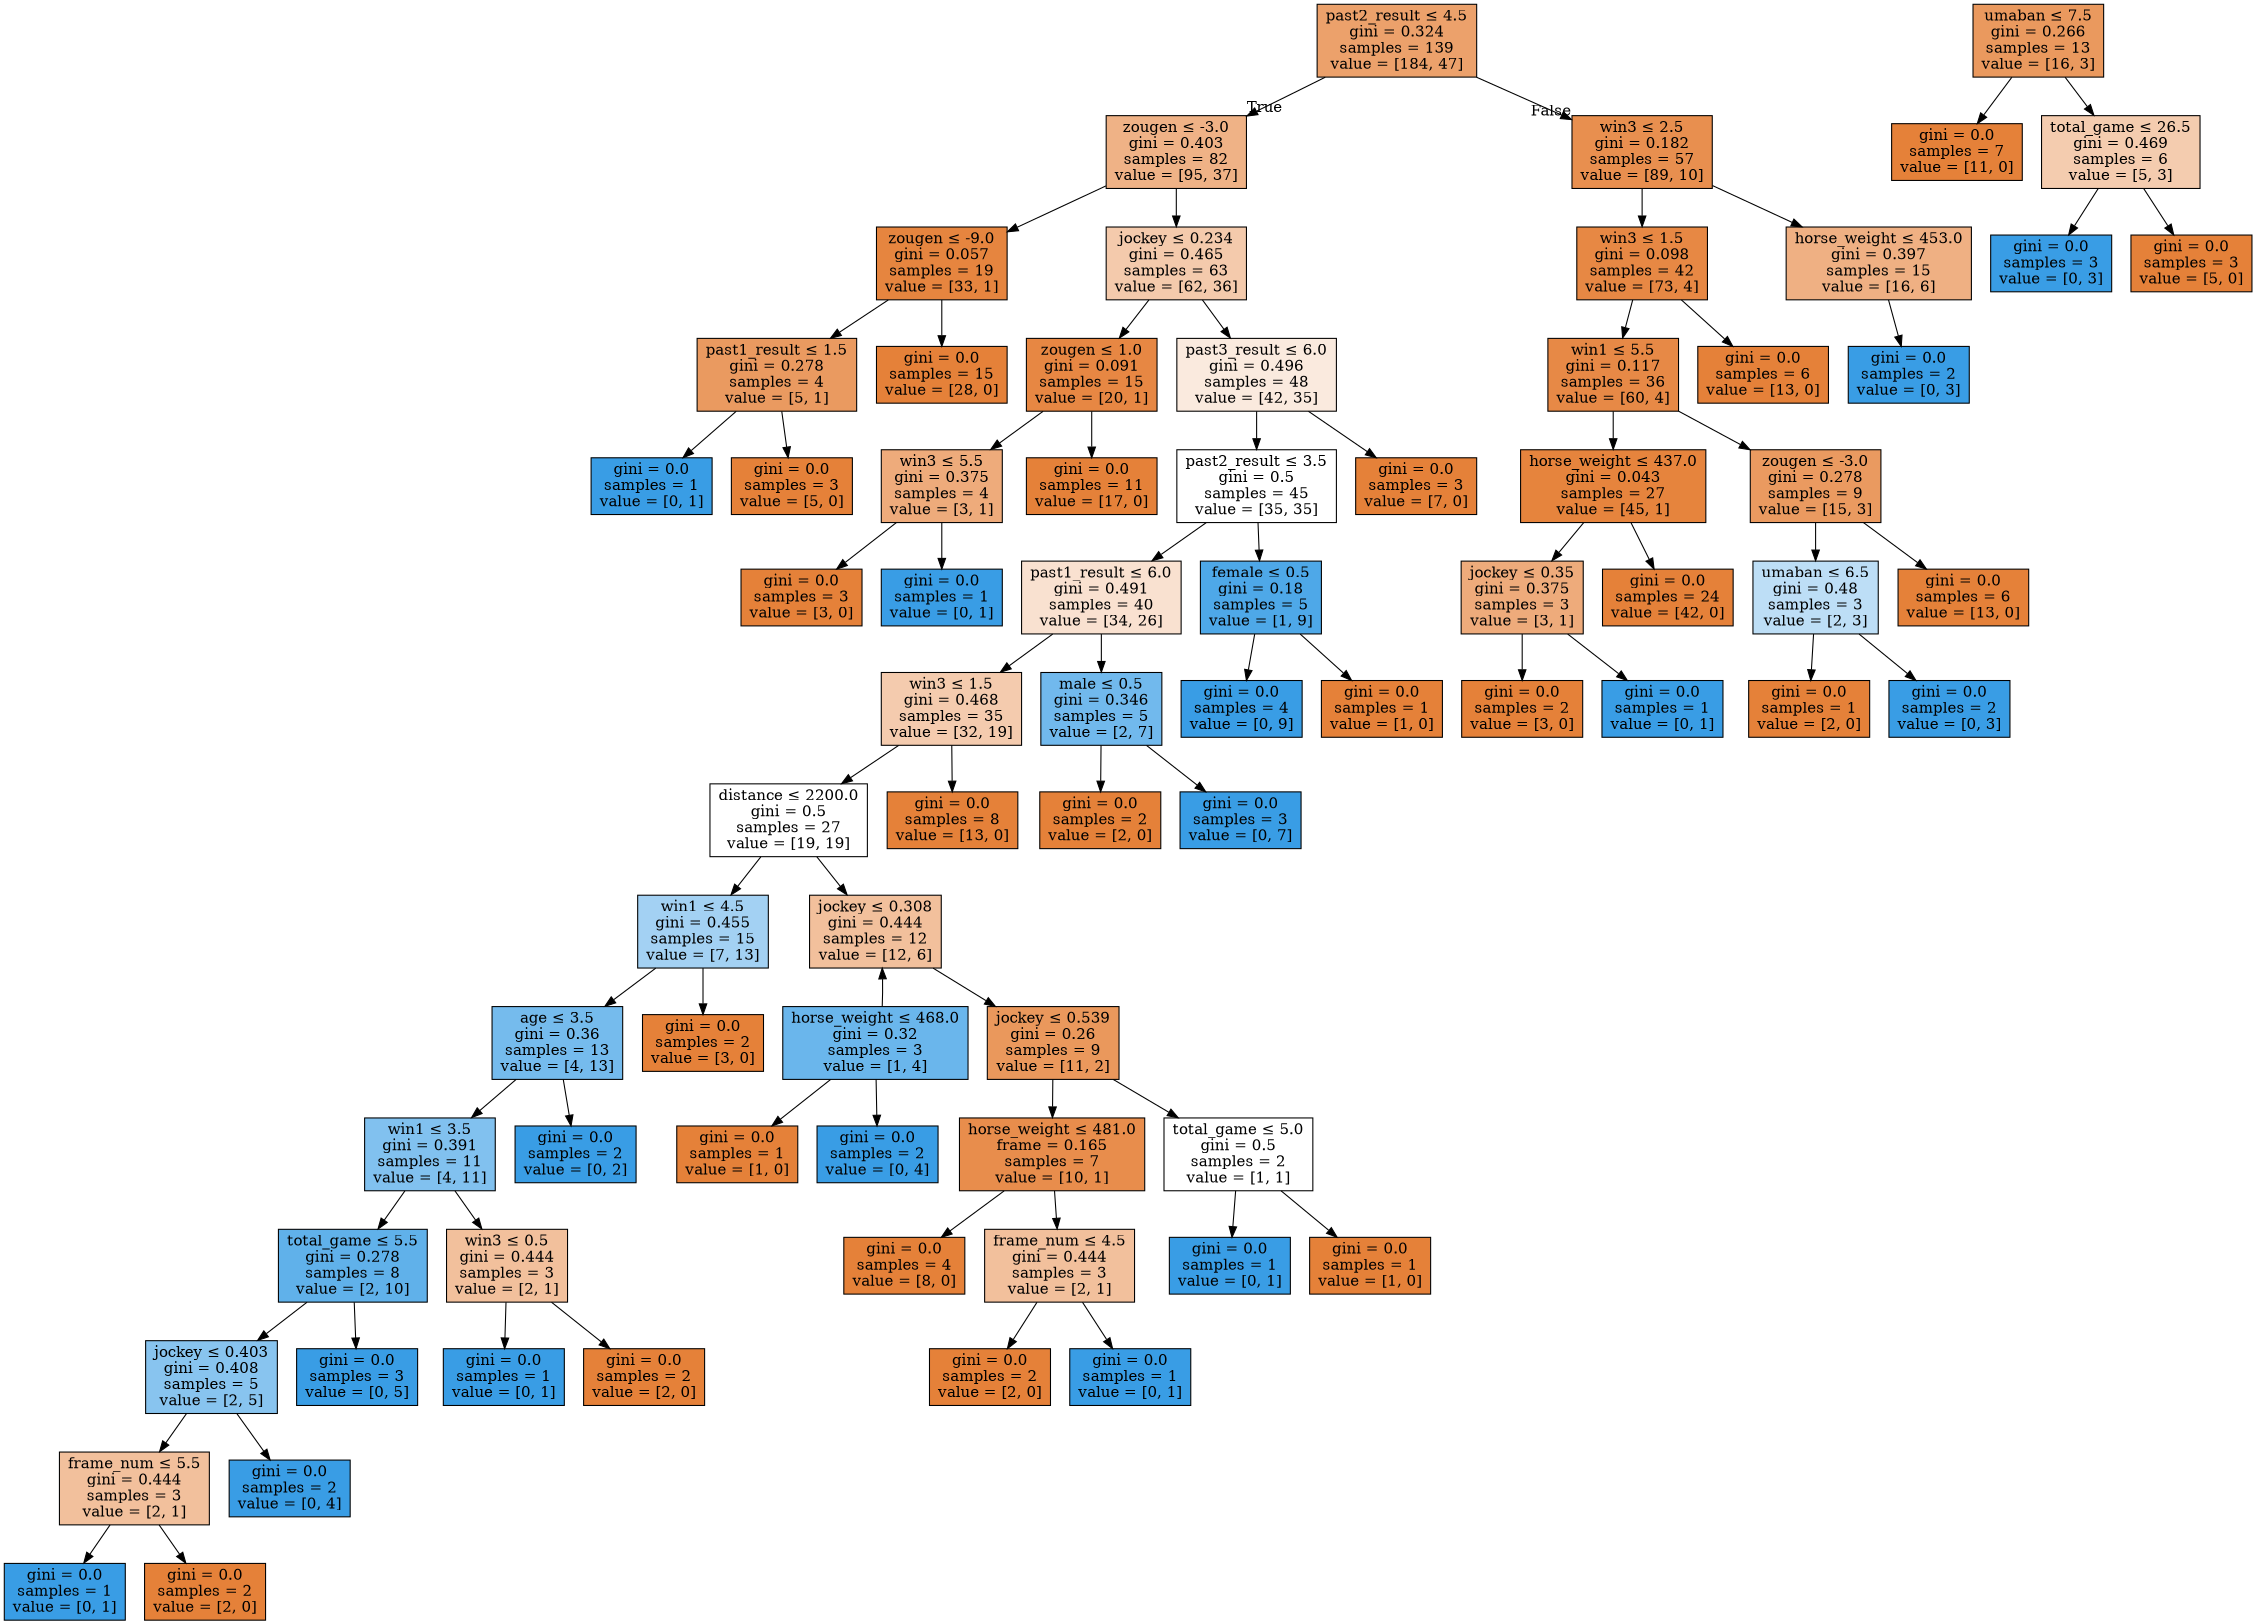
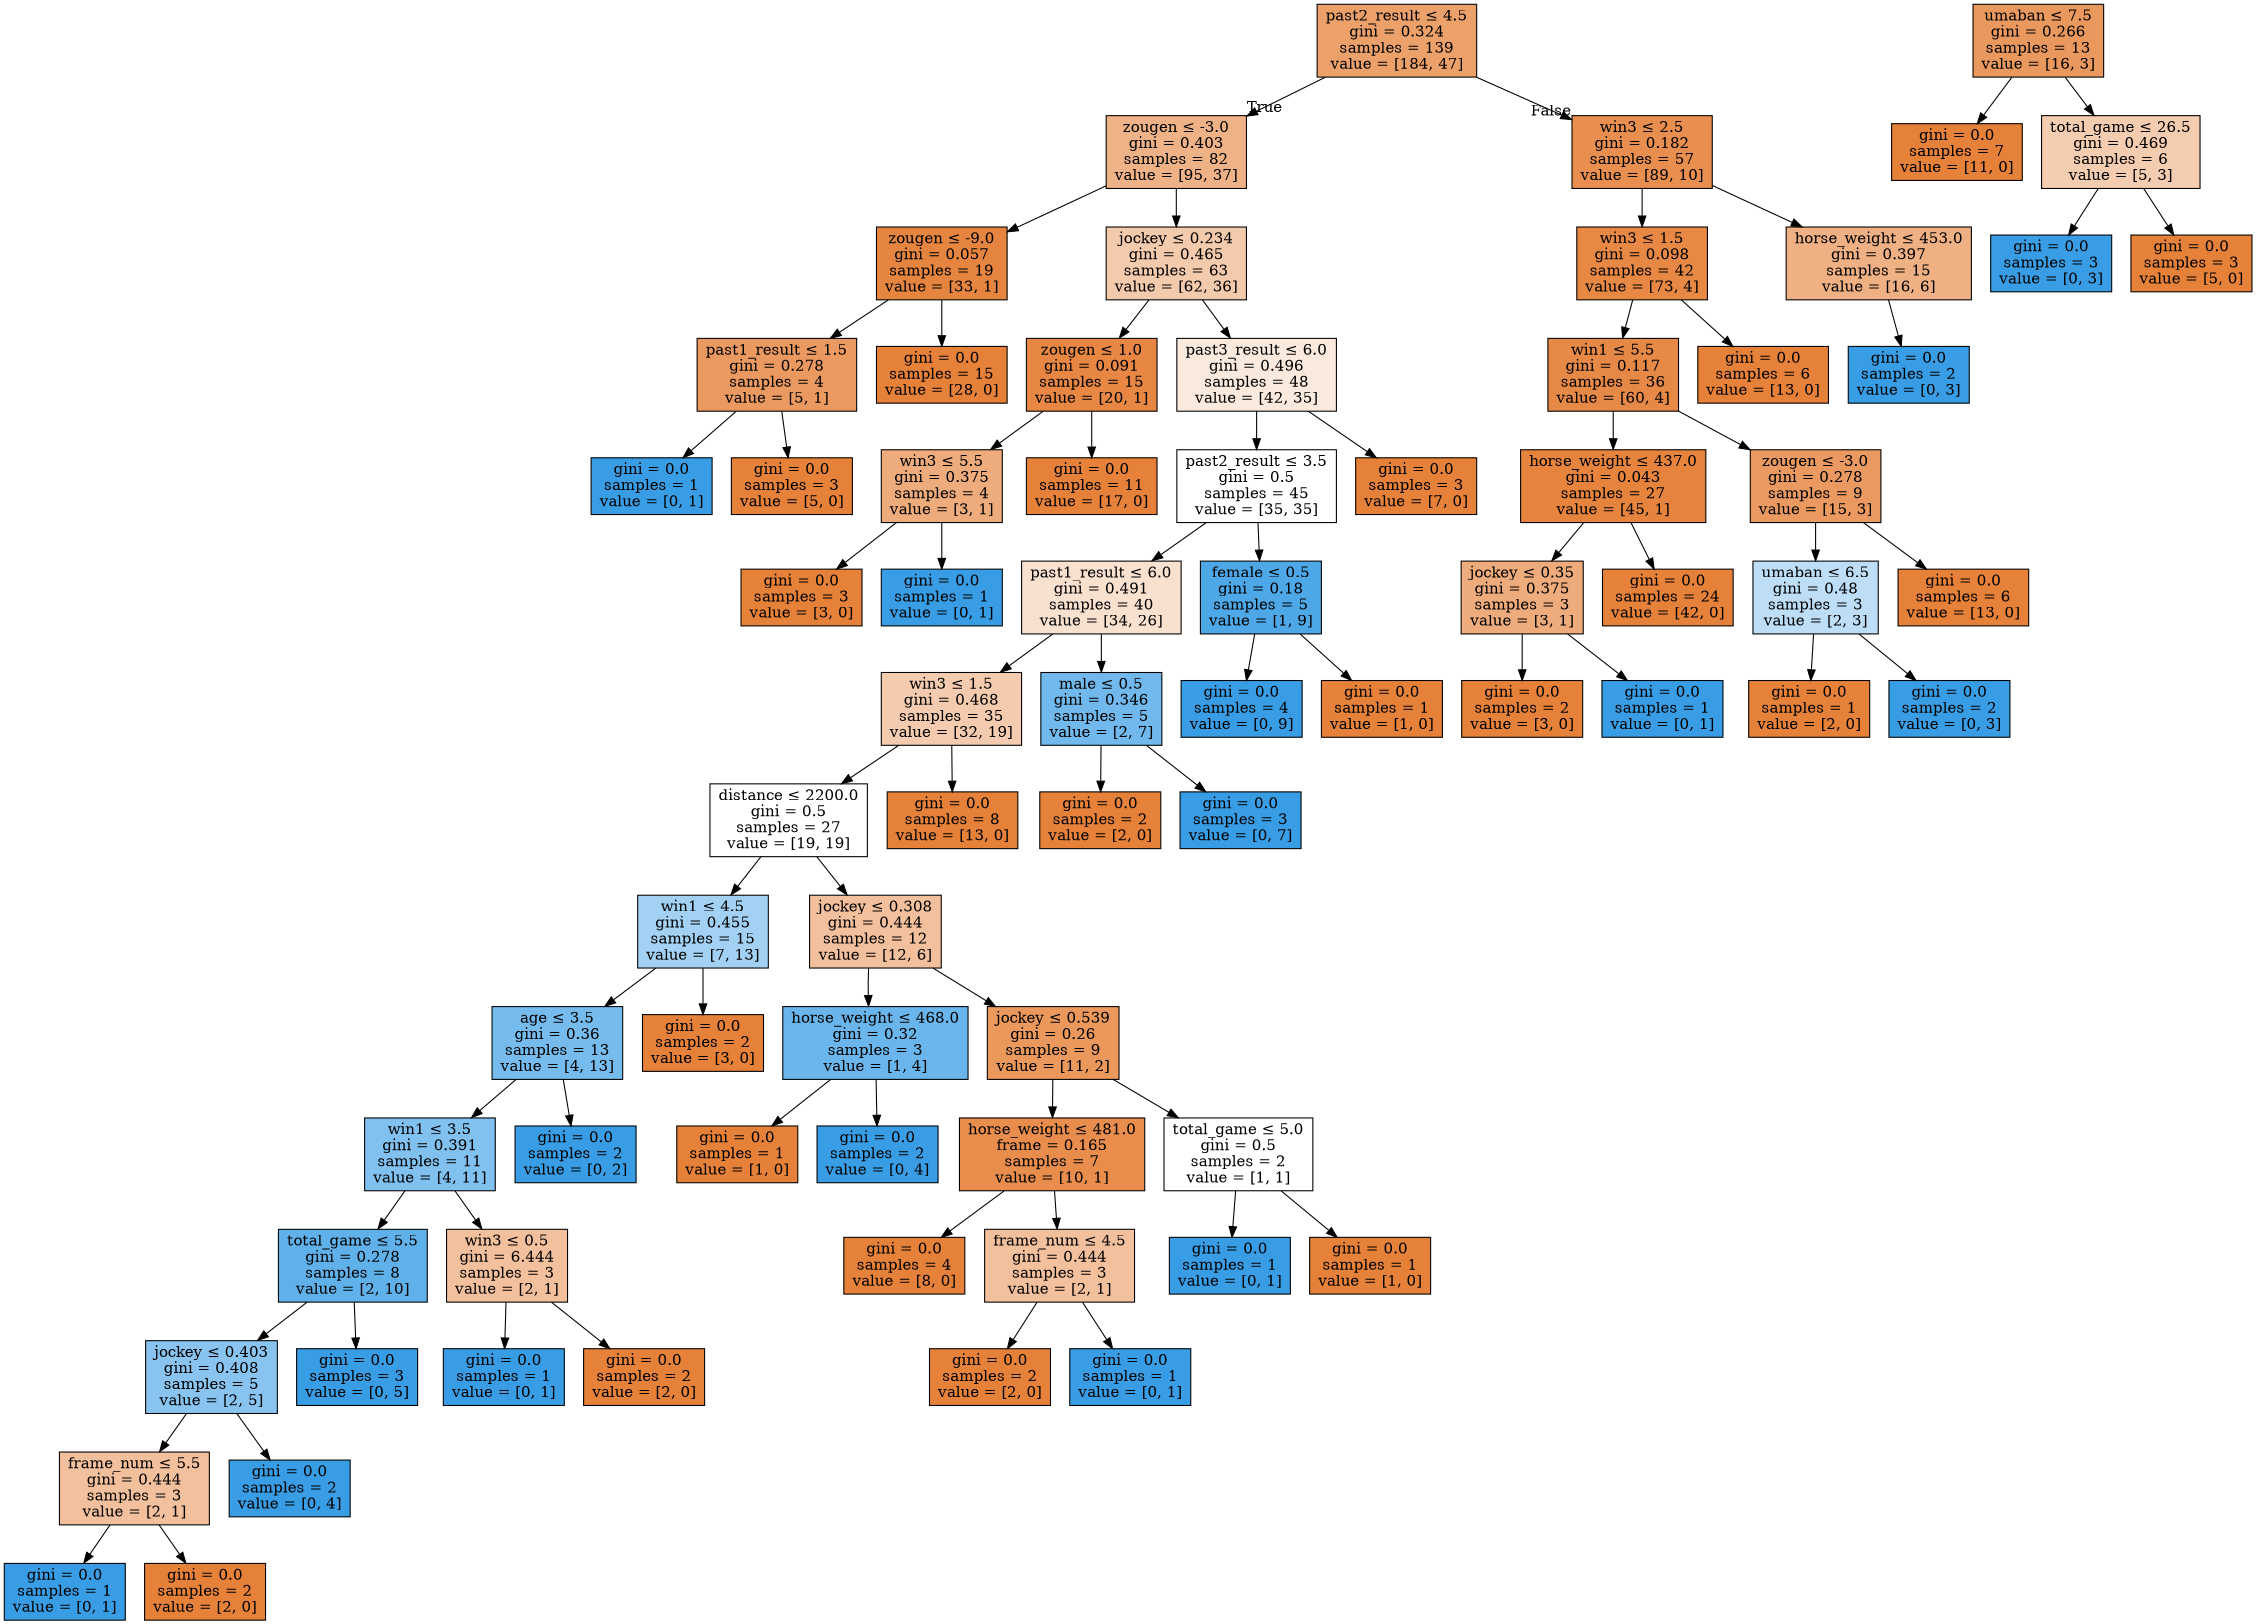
(883, 993) -> (868, 982)
(507, 1257) -> (507, 1257)
